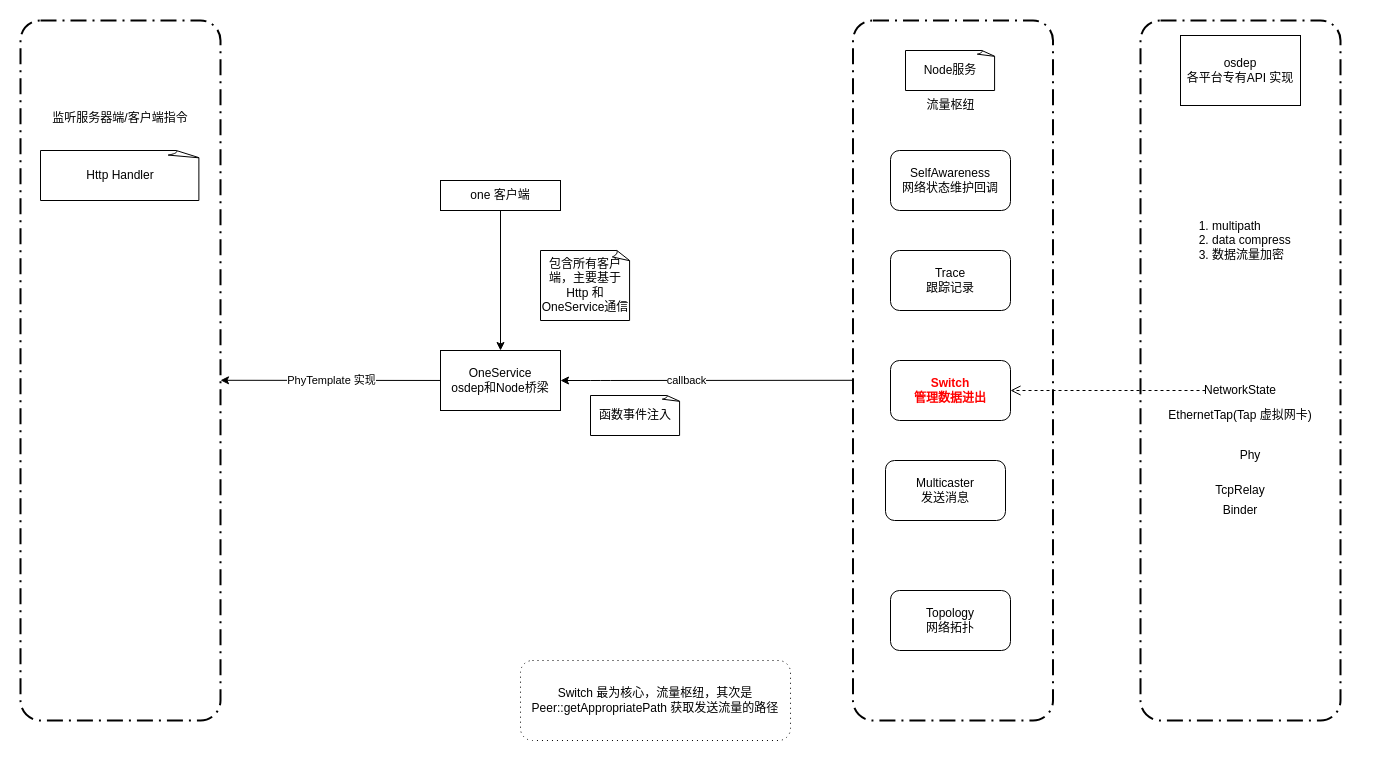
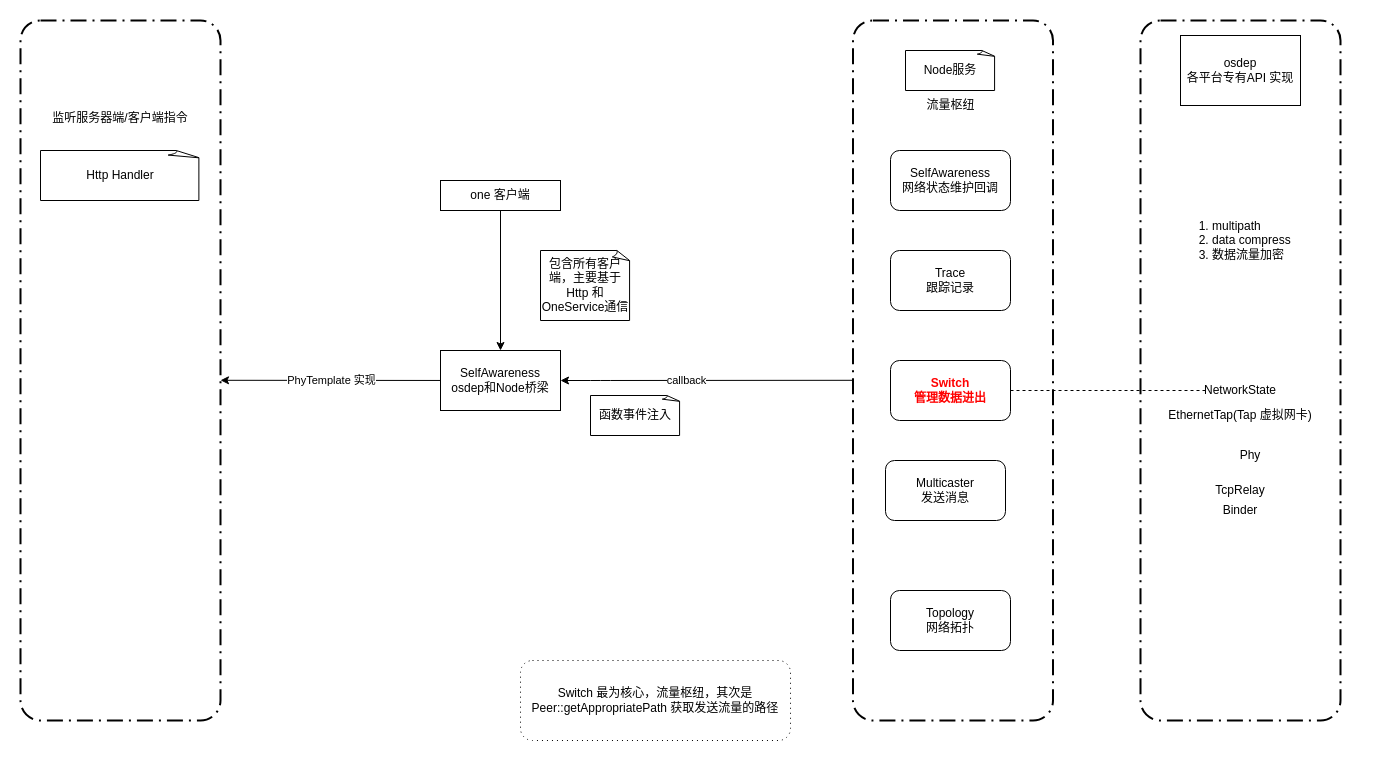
(501, 381) -> (501, 381)
(1016, 391) -> (1016, 391)
